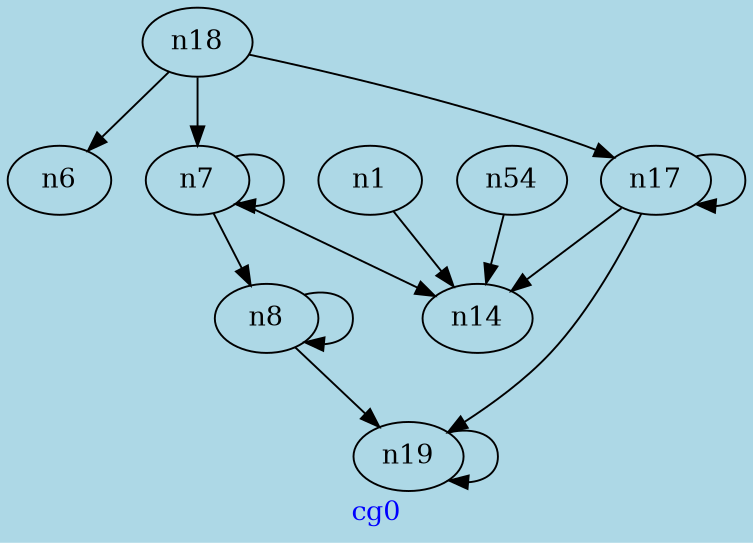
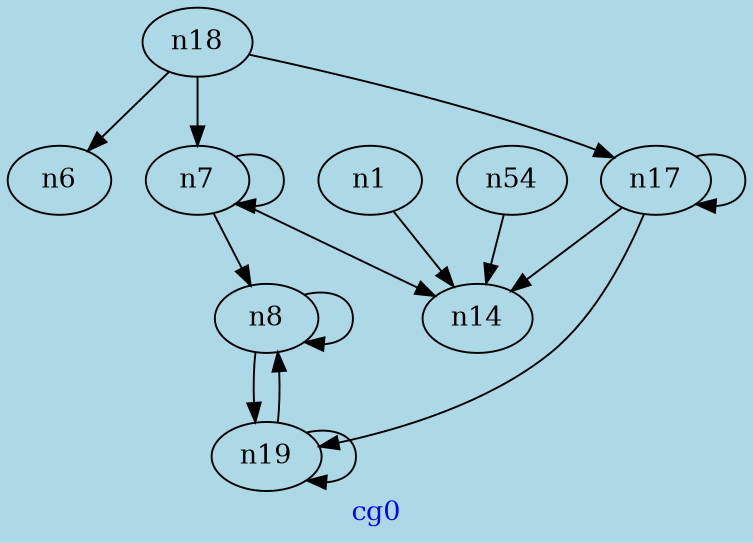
none -> (279, 397)
